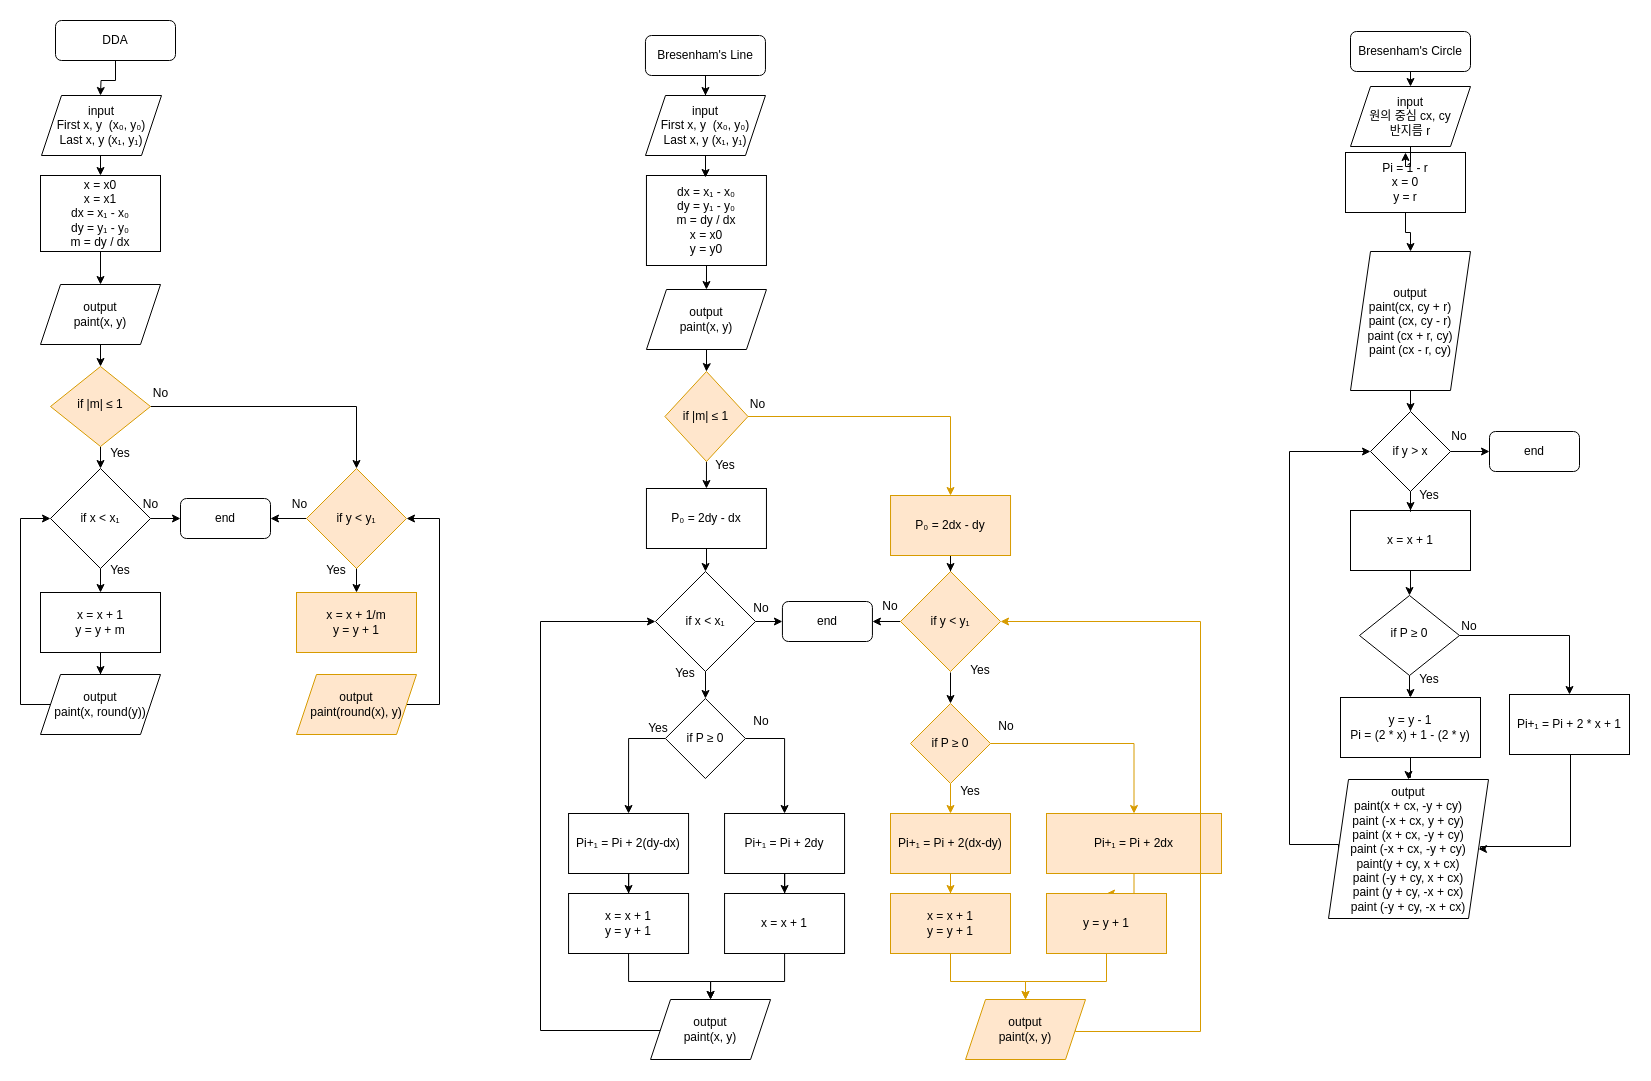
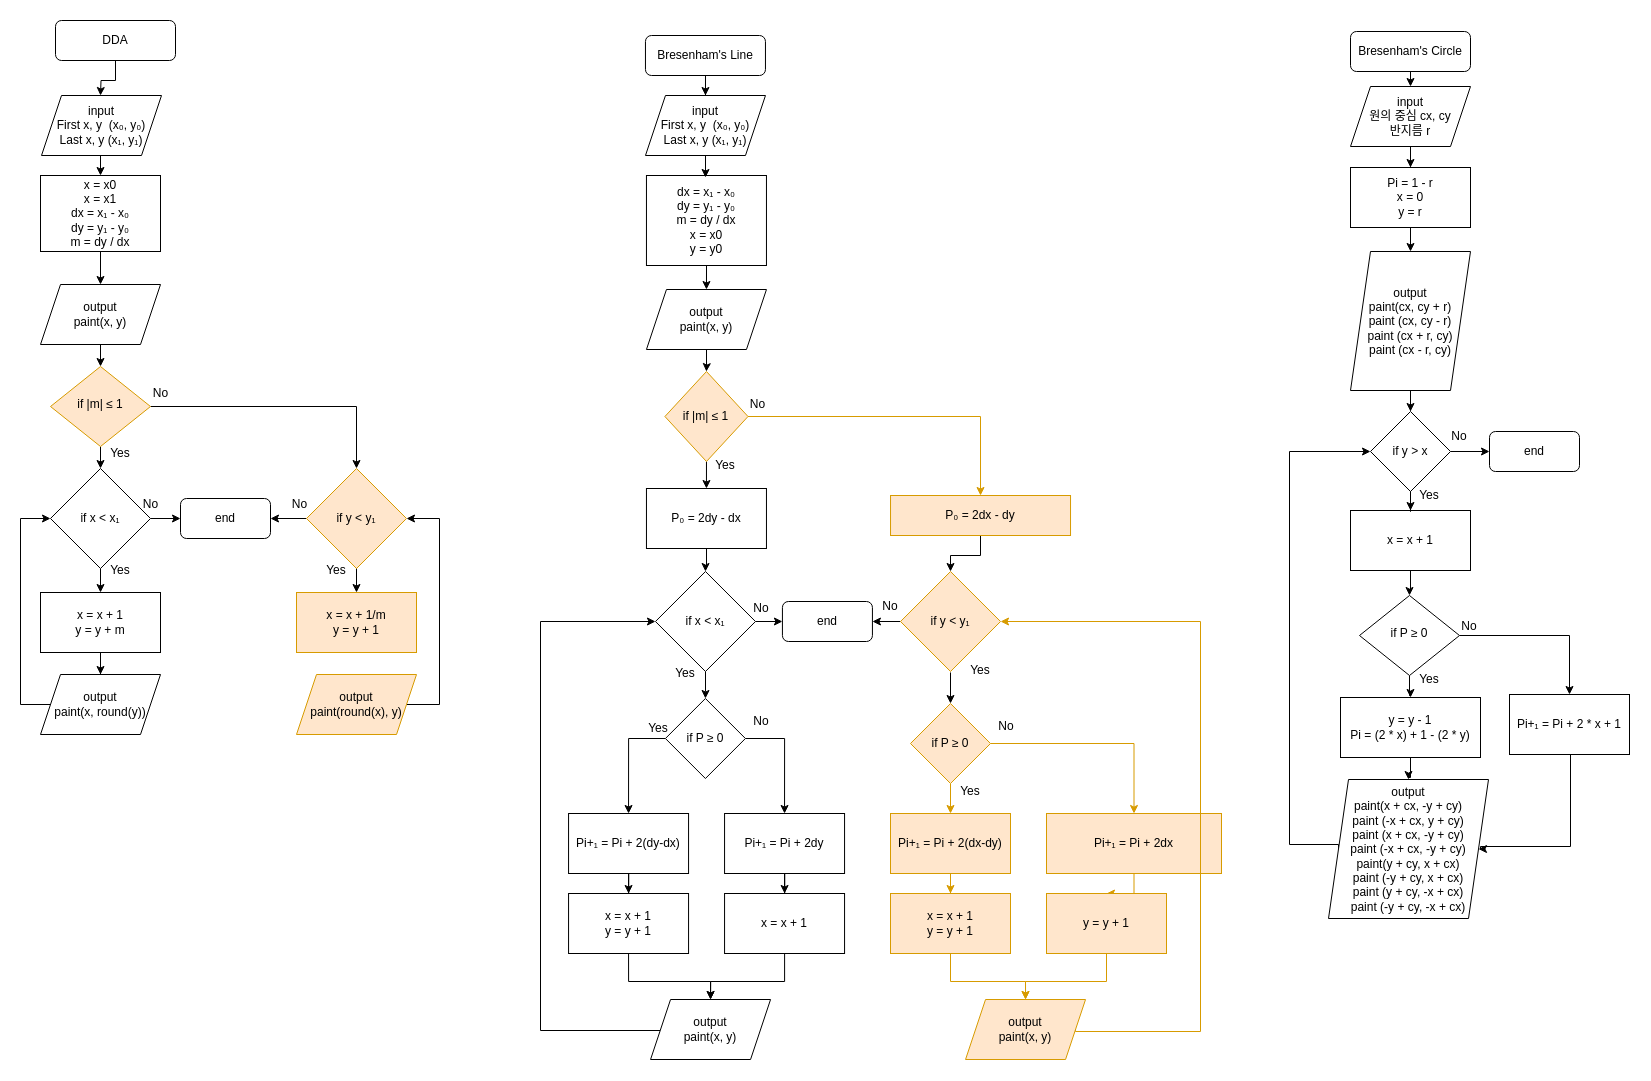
(1406, 183) -> (1411, 198)
(951, 526) -> (981, 516)
